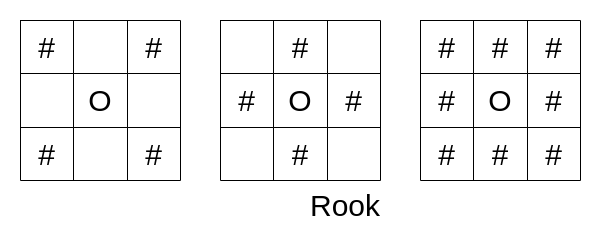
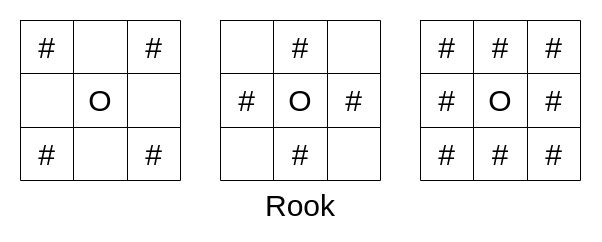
(346, 206) -> (301, 206)
